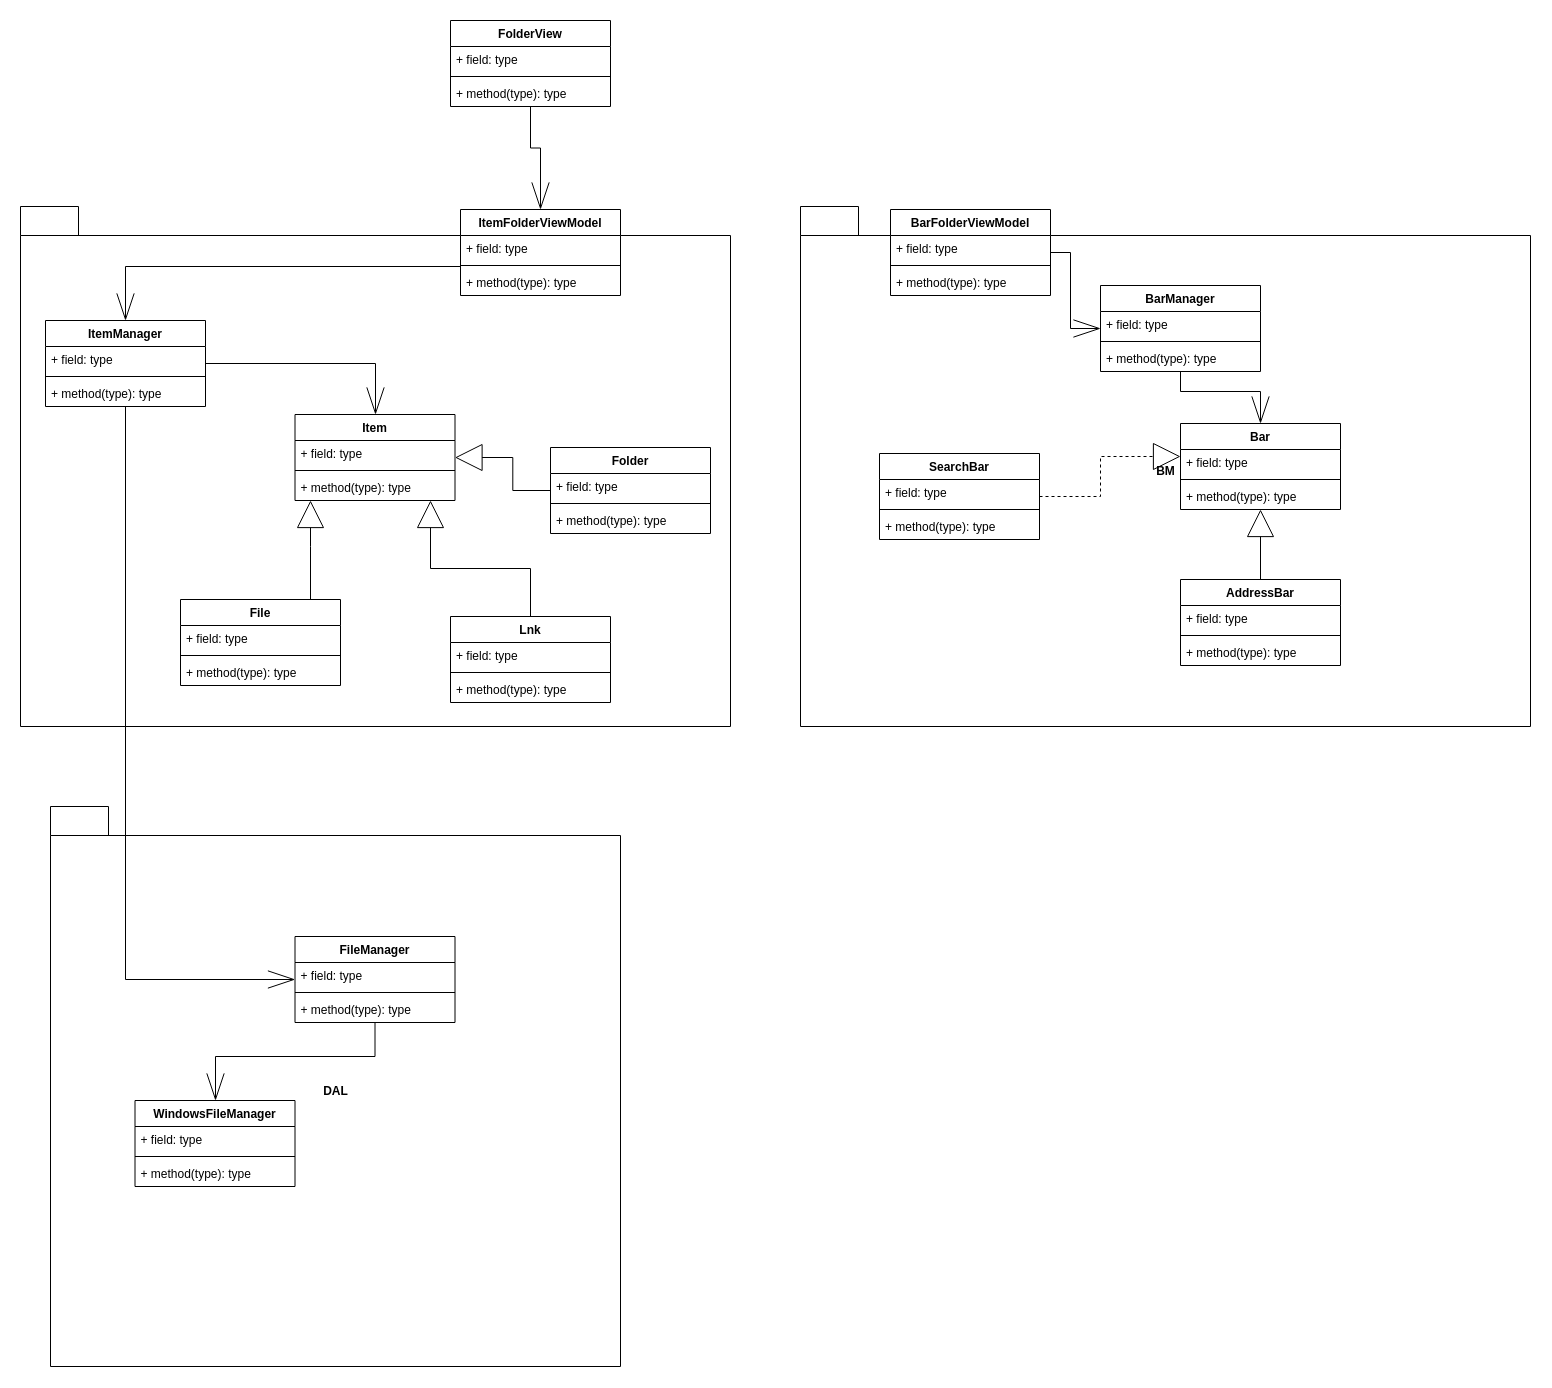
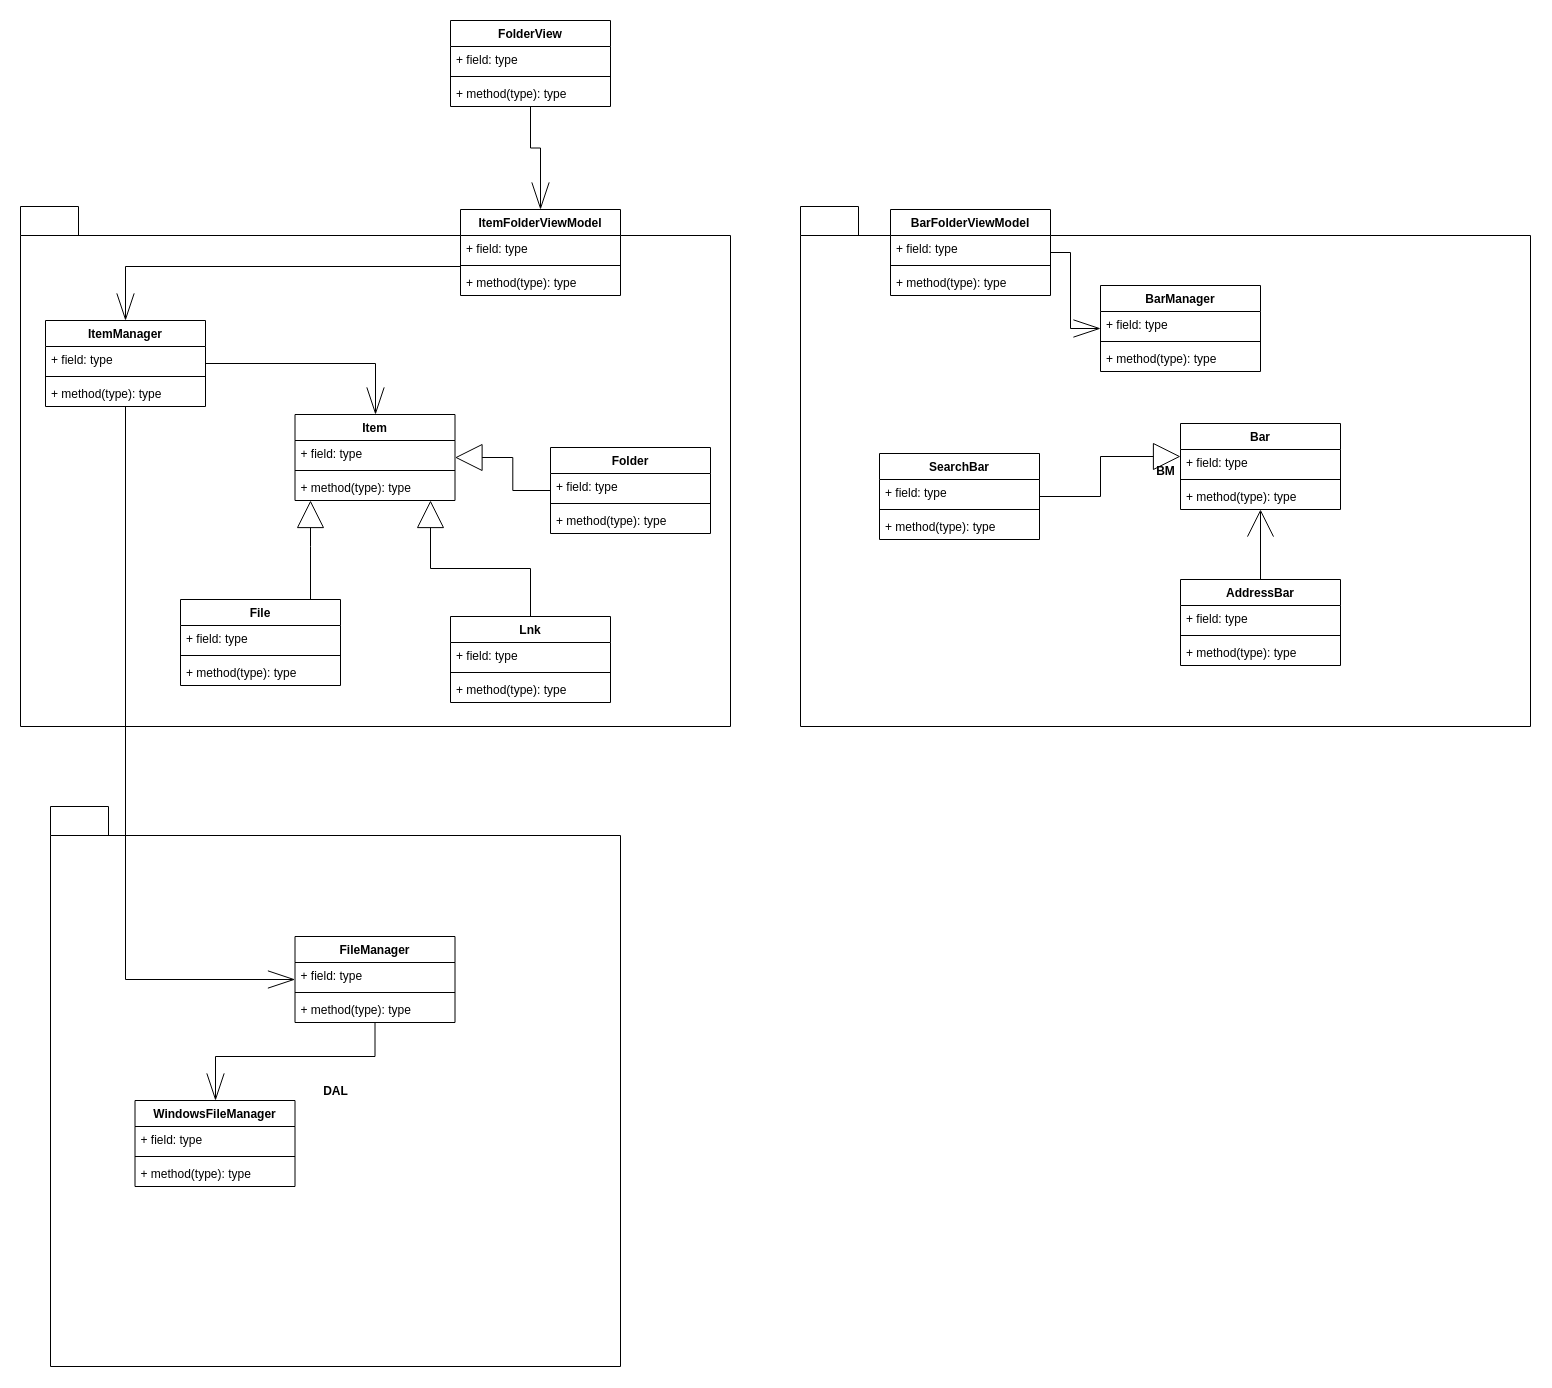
(1225, 392) -> none
(1101, 483) -> (1101, 483)
(1261, 538) -> (1261, 525)
